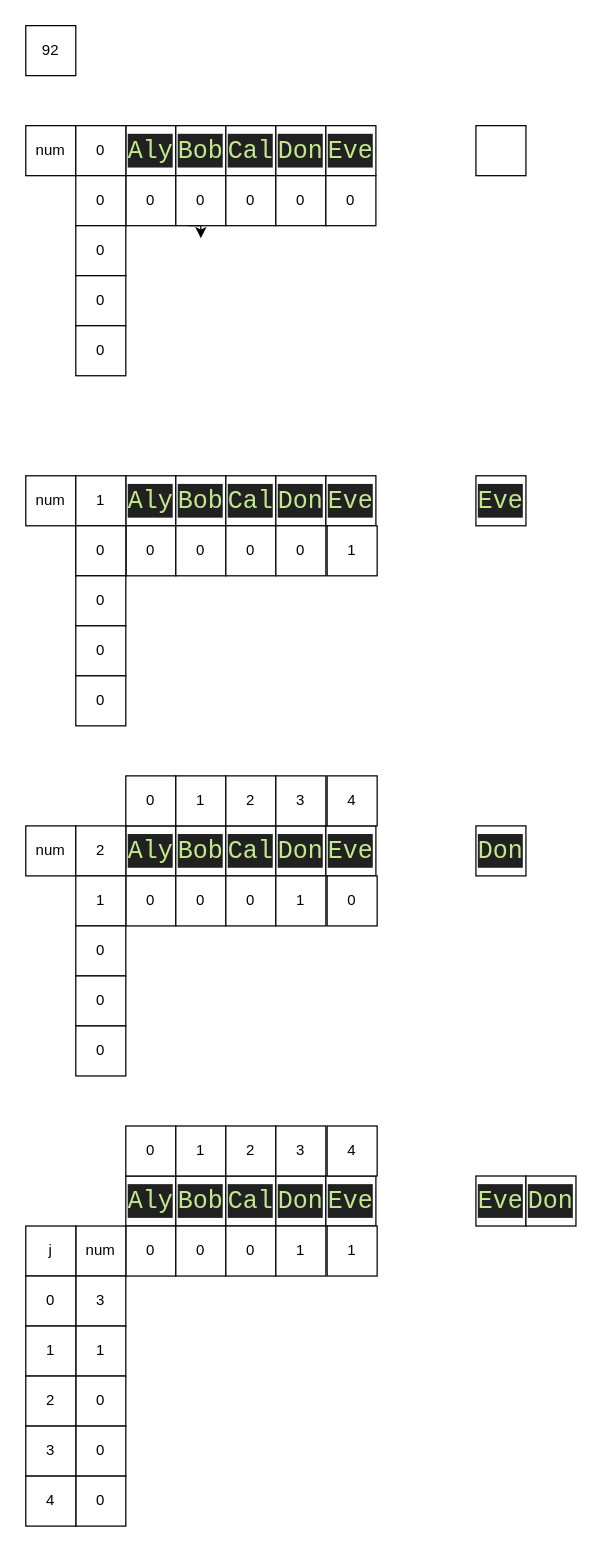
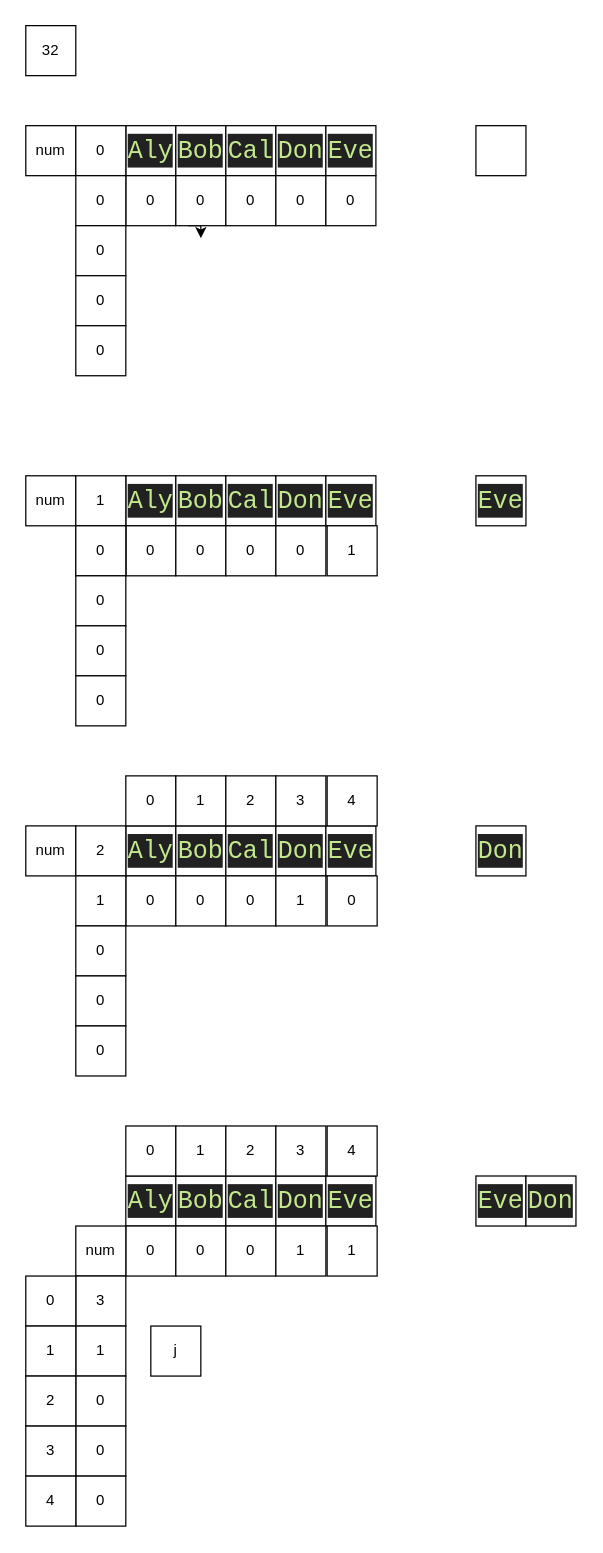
(51, 51) -> (51, 51)
(51, 1251) -> (176, 1351)
